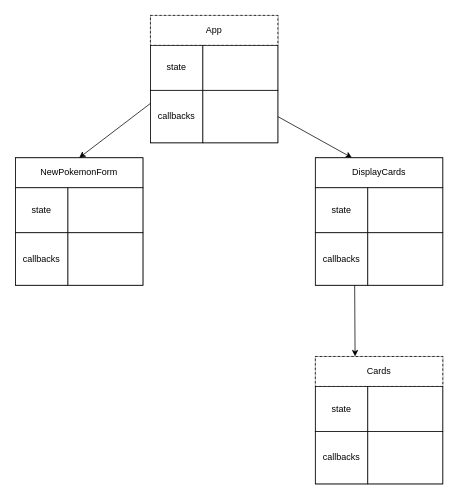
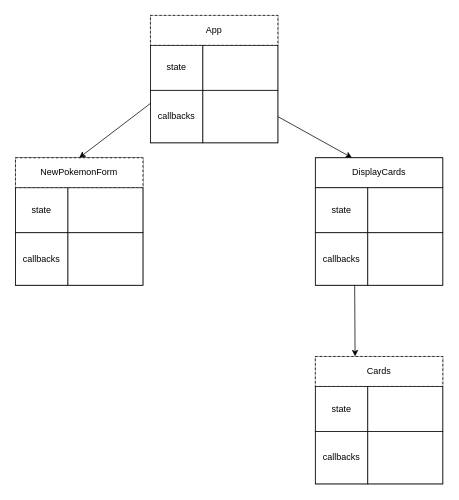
(79, 173) -> (79, 173)
